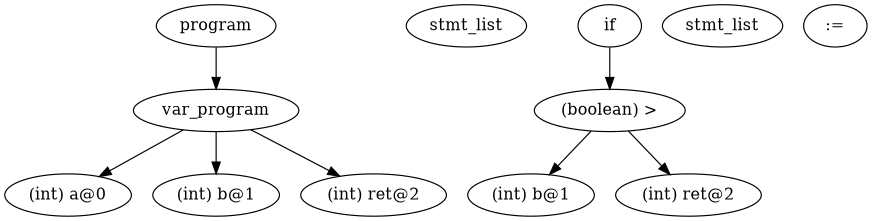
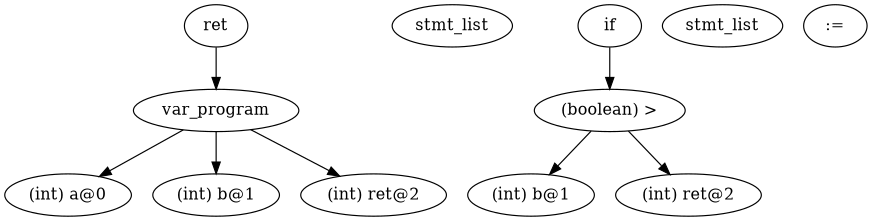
(216, 26) -> (216, 26)
